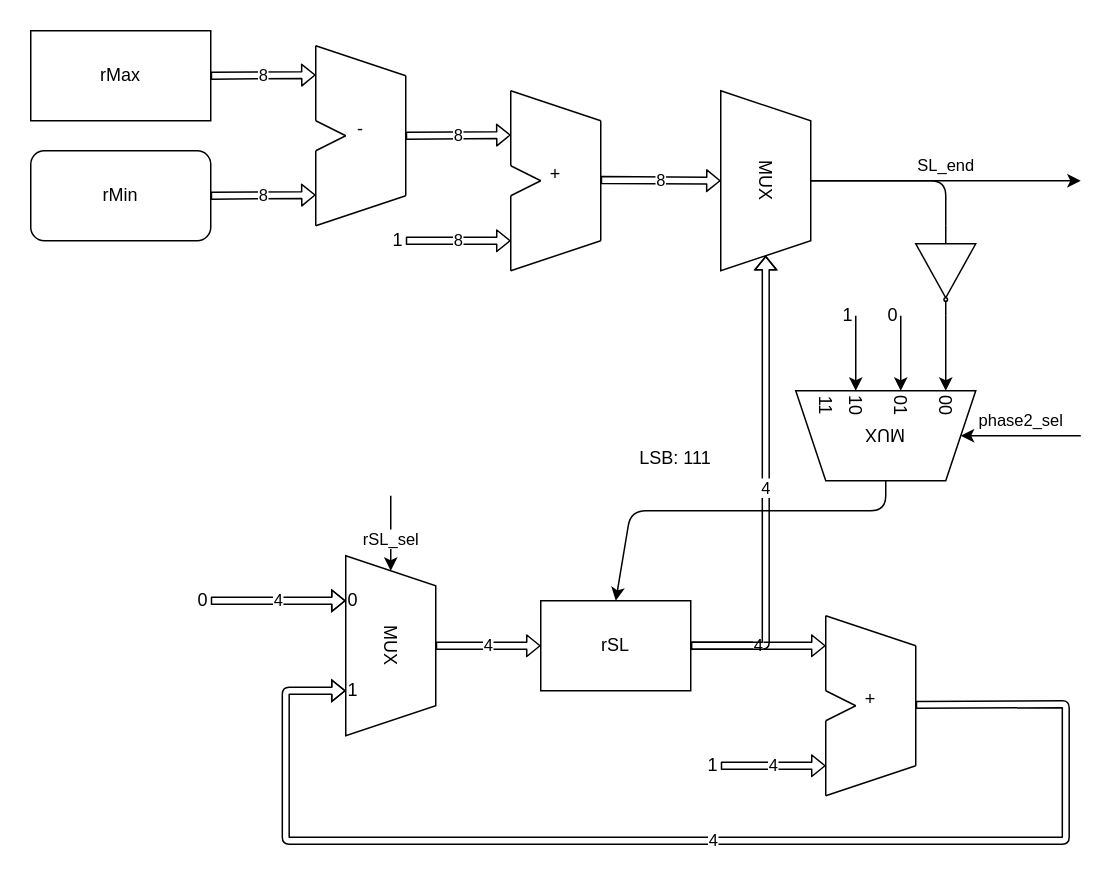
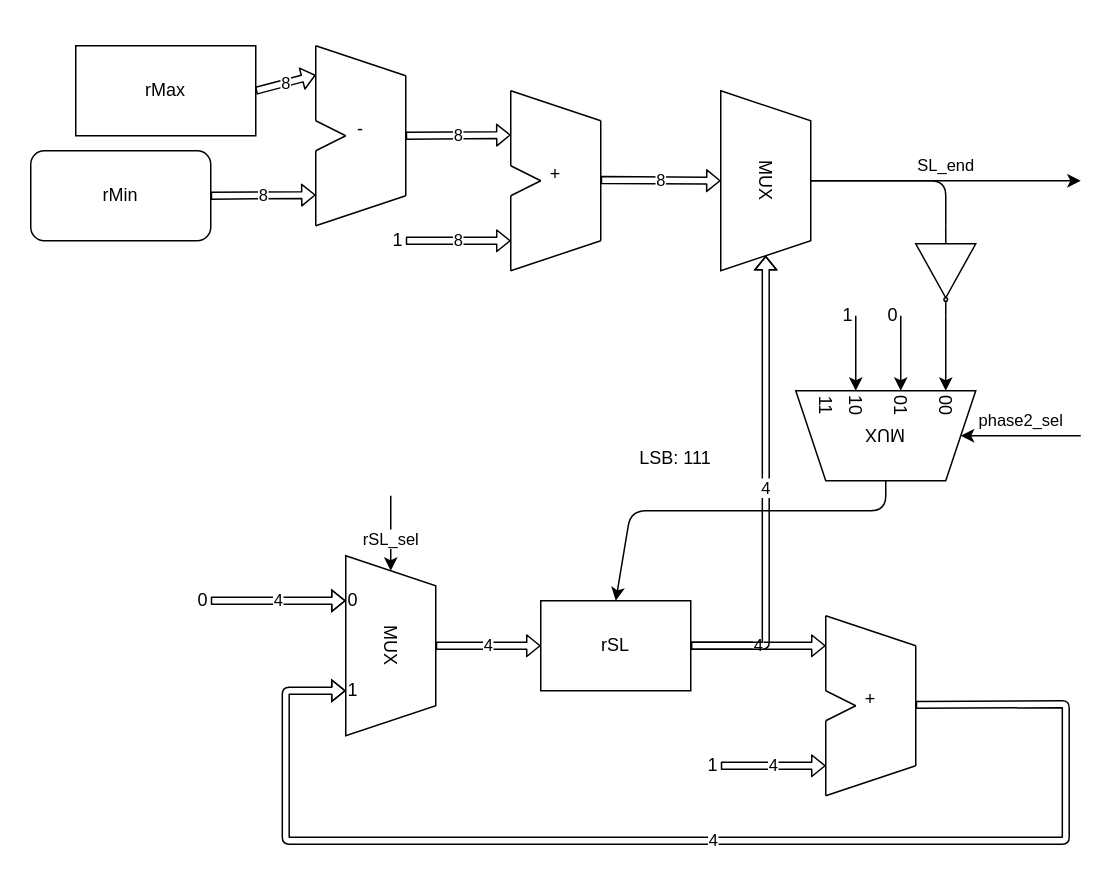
(121, 76) -> (166, 91)
